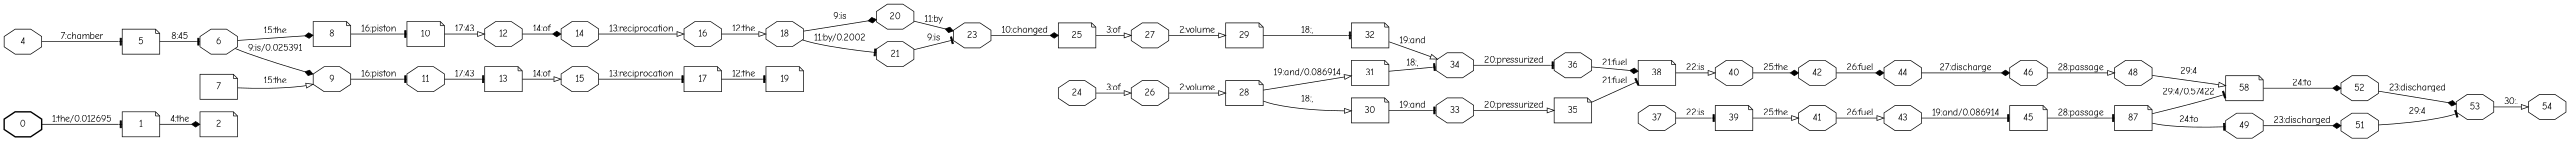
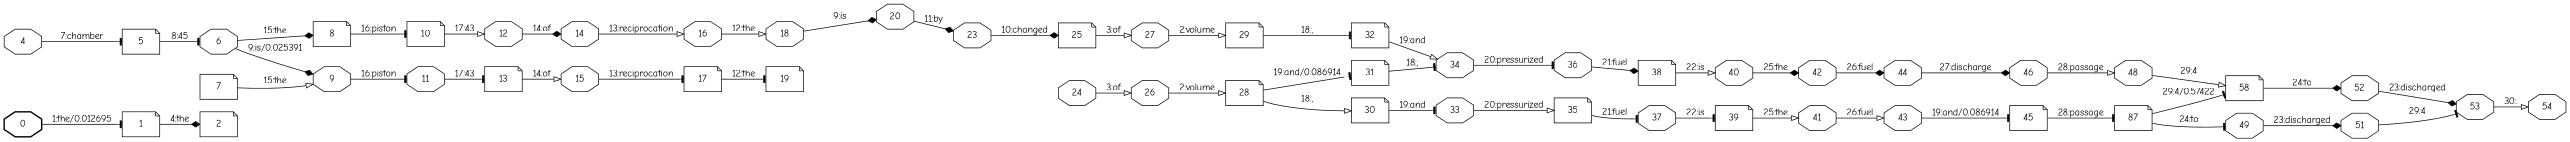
(895, 54) -> none
(1304, 84) -> (1304, 84)
(1613, 92) -> (1613, 118)
